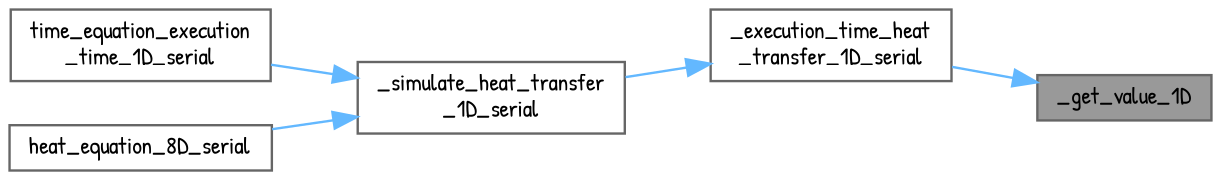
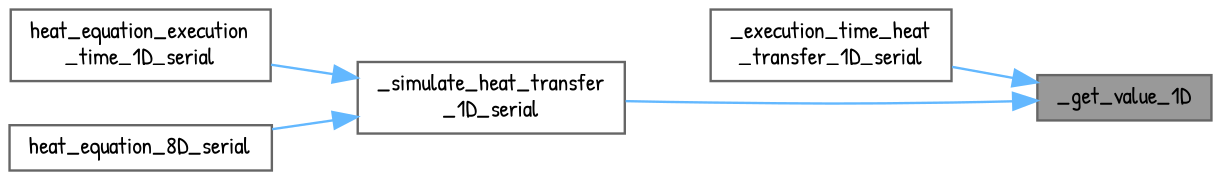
(141, 45) -> (141, 45)
(656, 72) -> (819, 104)
